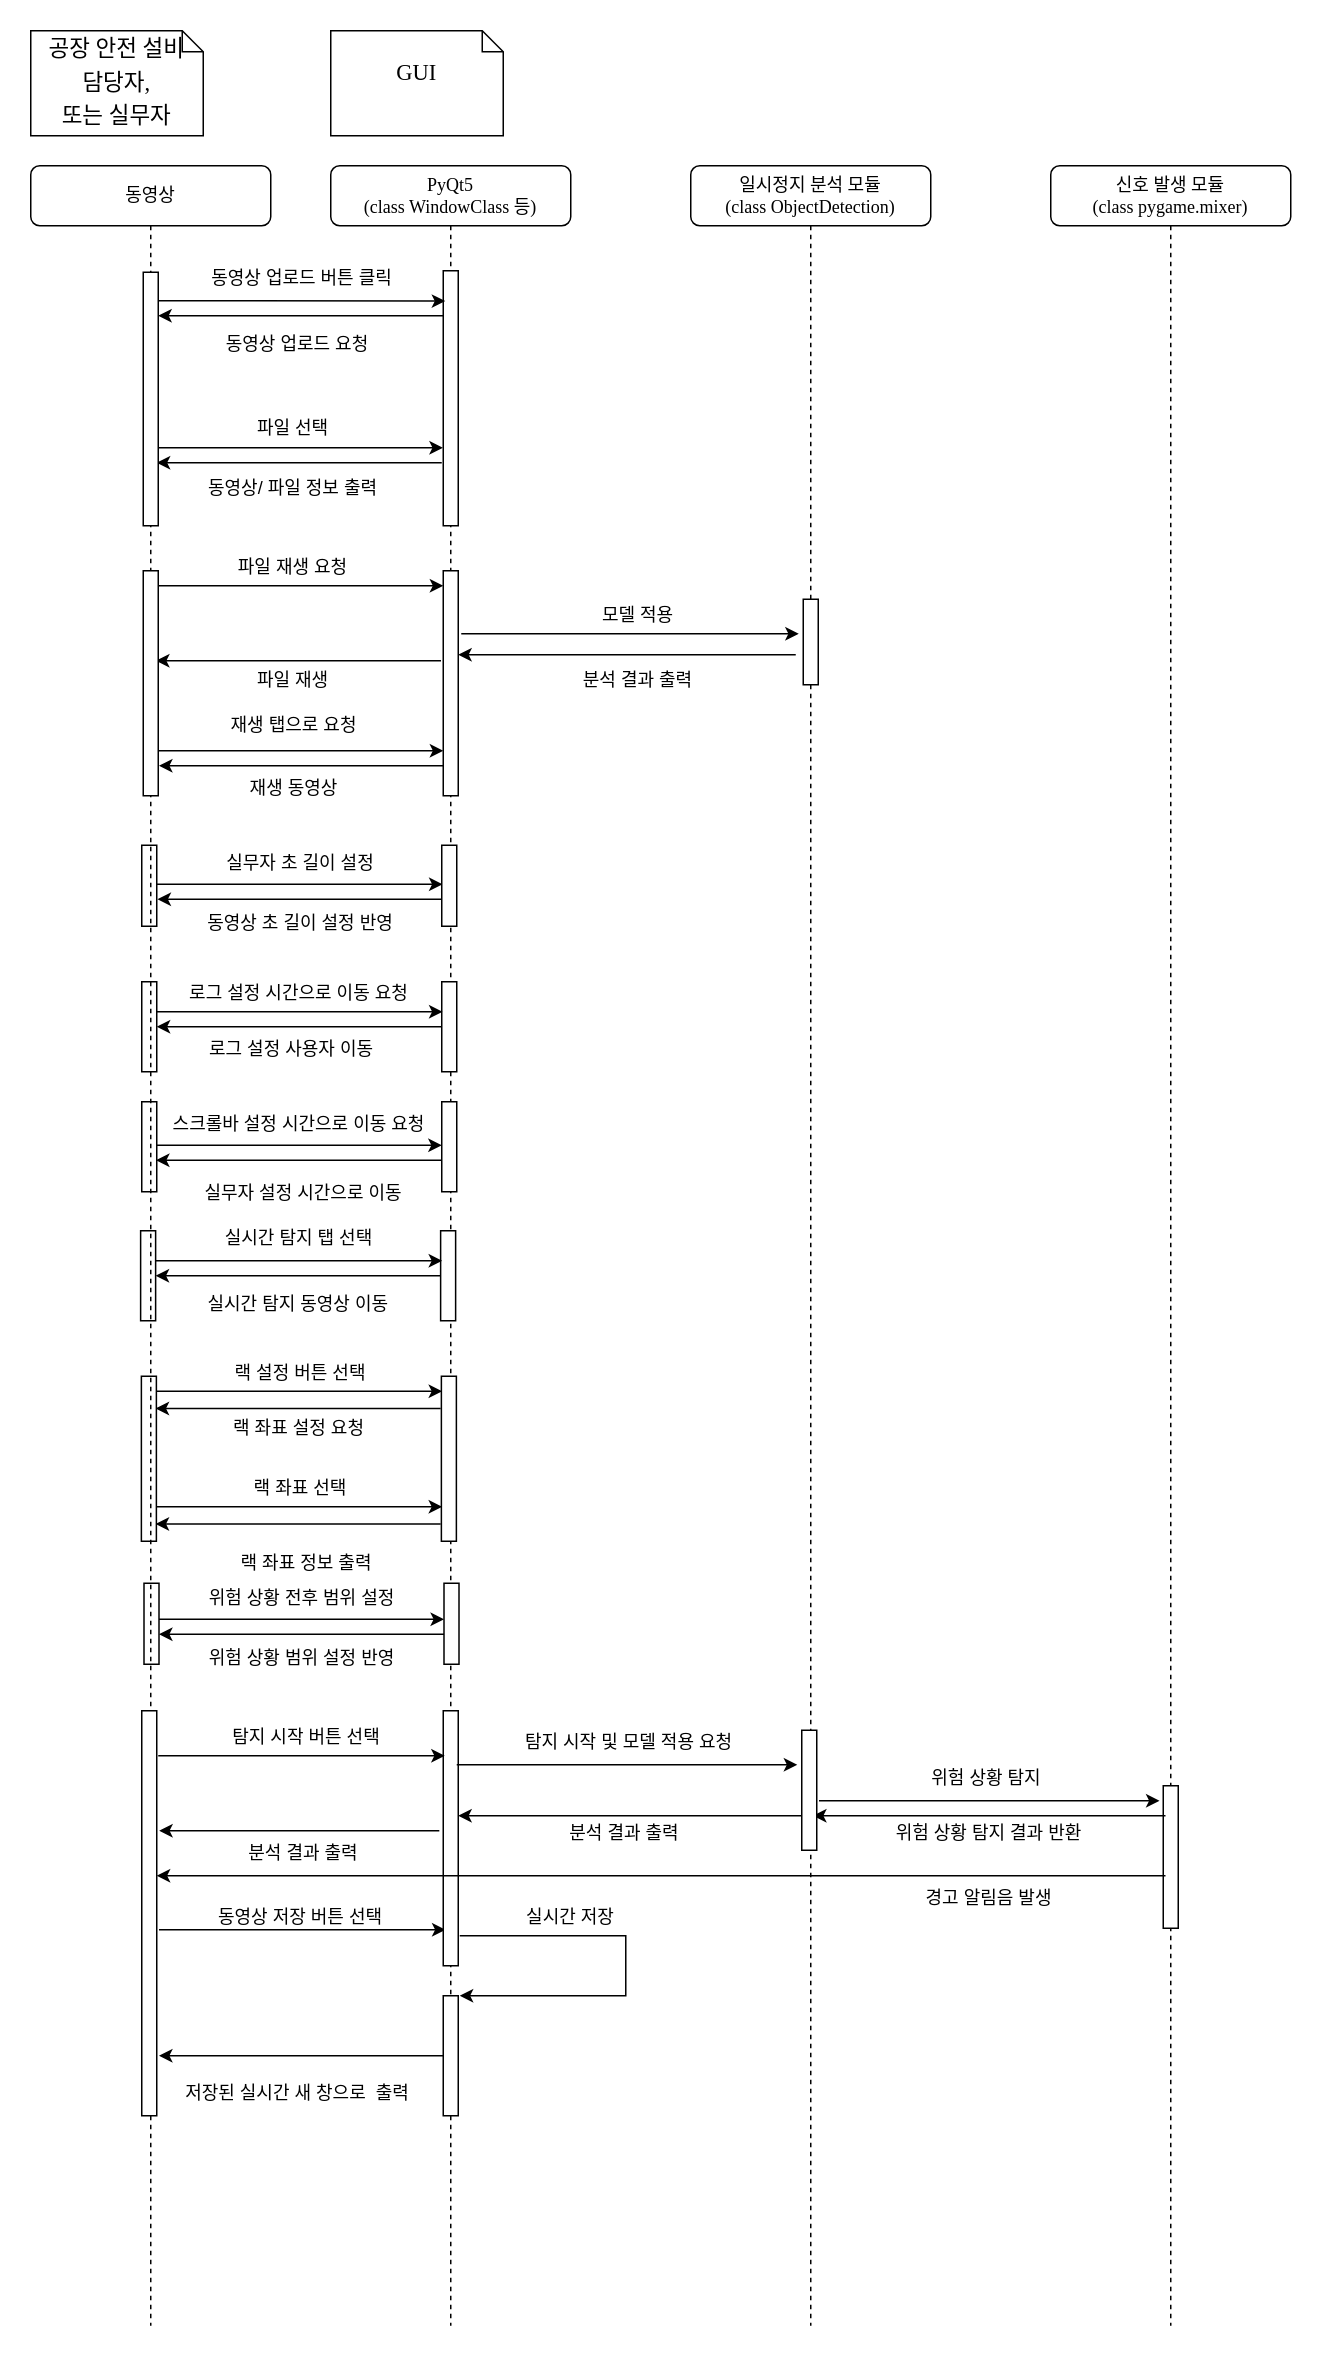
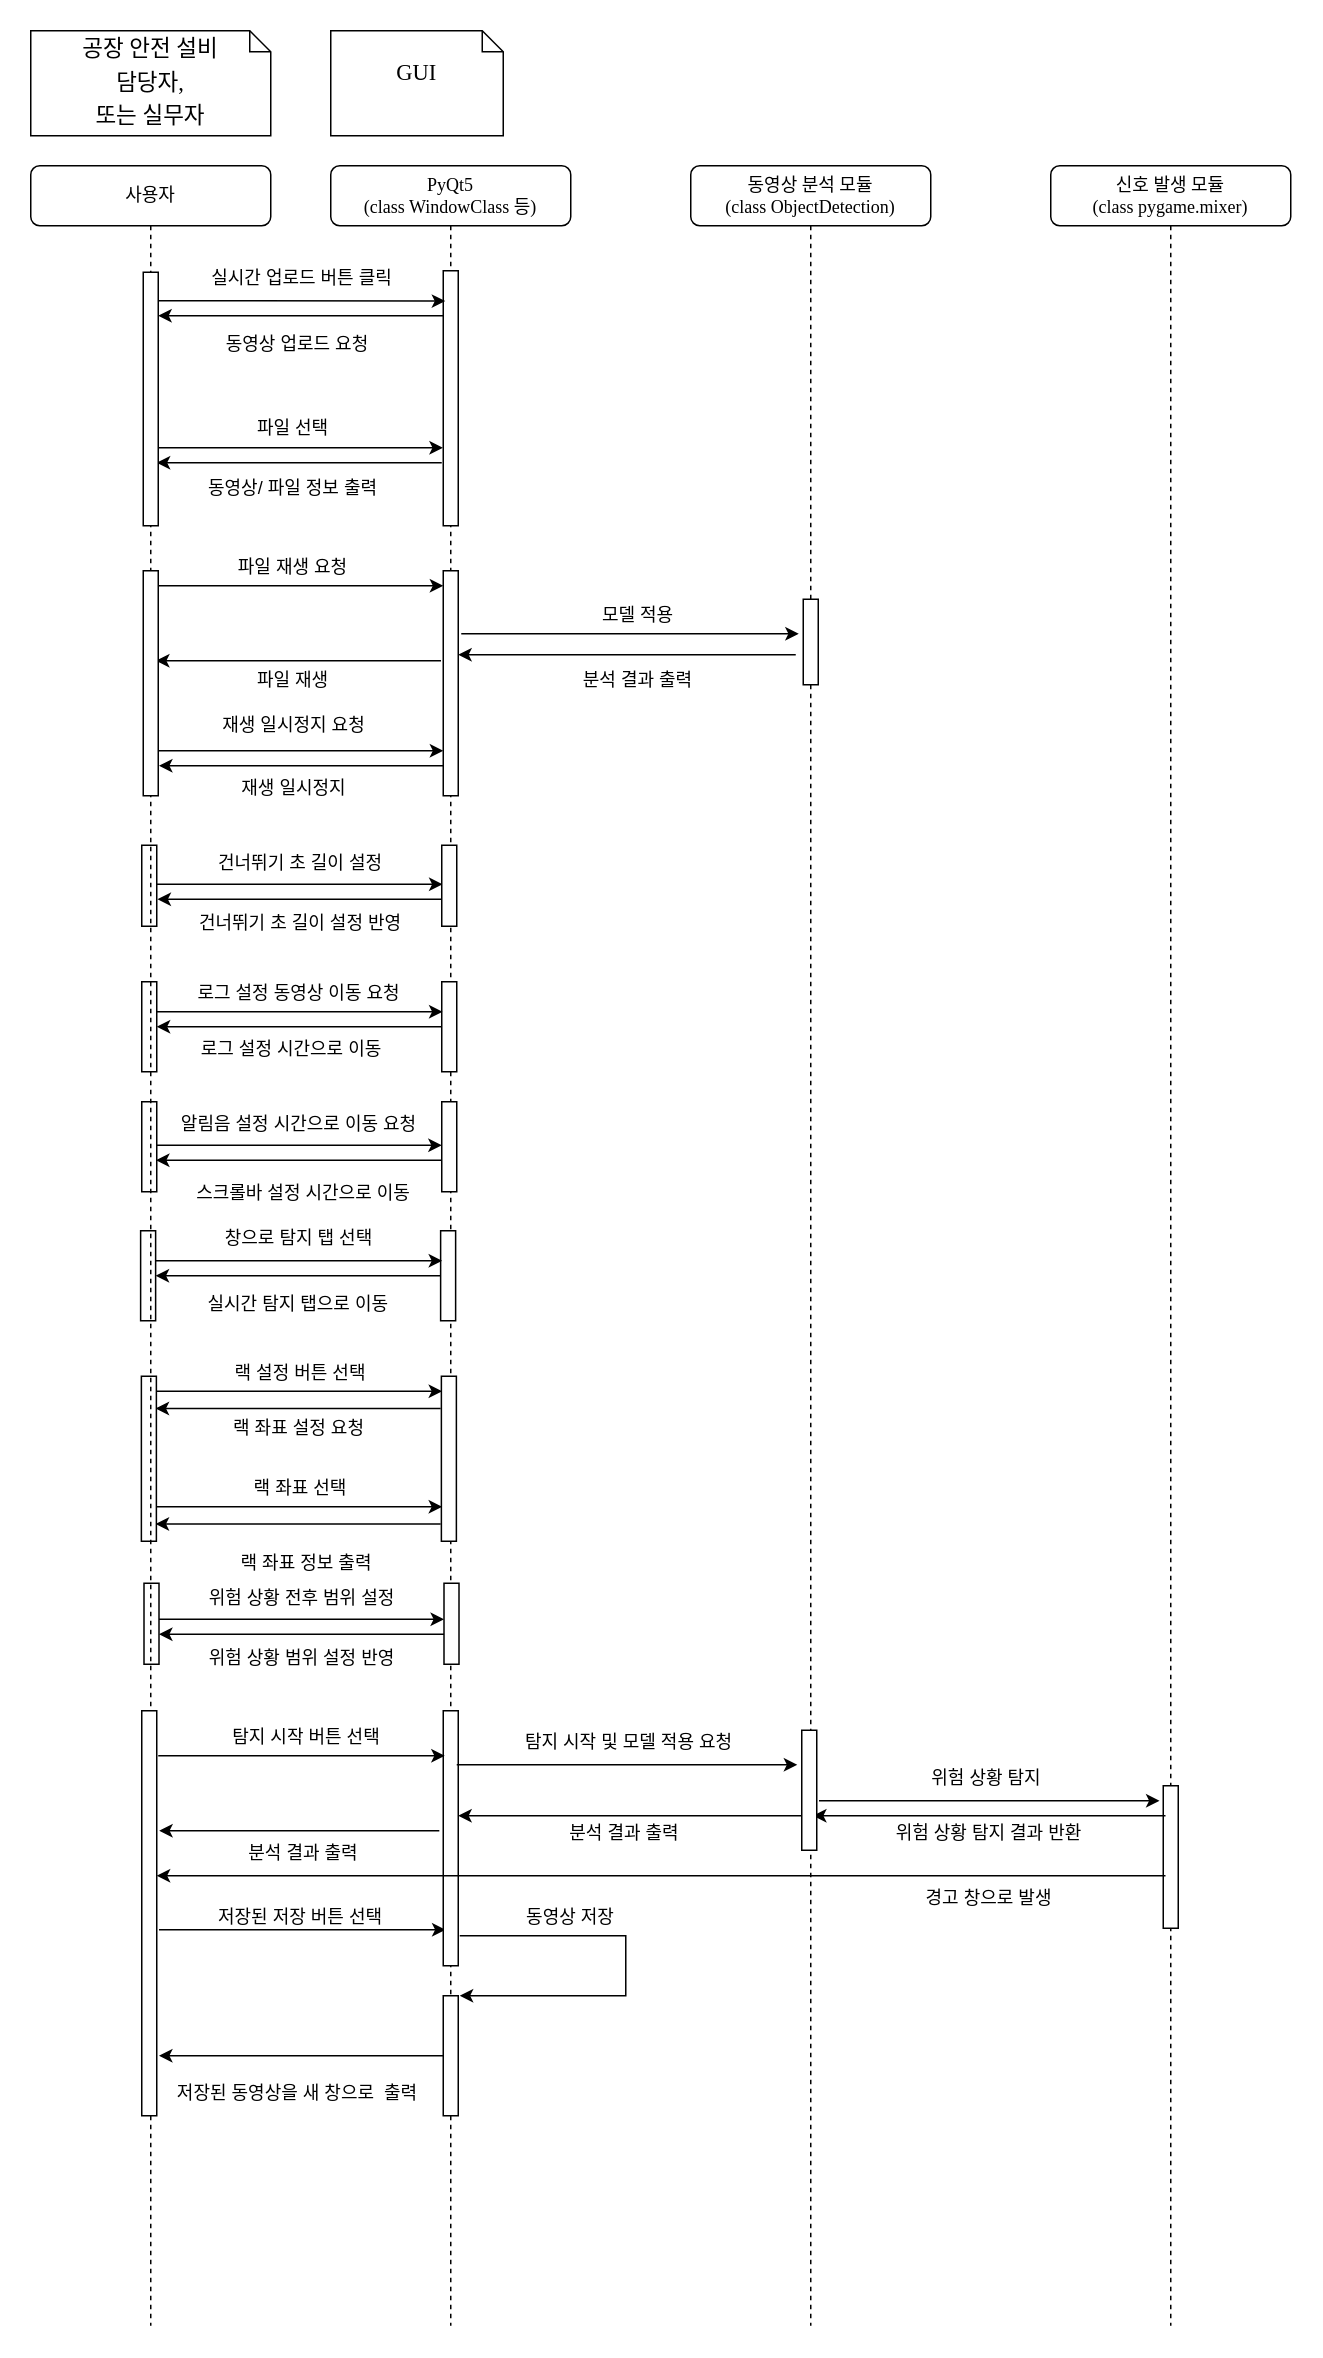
(117, 83) -> (151, 83)
(151, 196) -> (151, 196)
(811, 196) -> (811, 196)
(302, 278) -> (302, 278)
(292, 725) -> (292, 725)
(292, 788) -> (292, 788)
(301, 863) -> (301, 863)
(301, 923) -> (301, 923)
(299, 994) -> (299, 994)
(292, 1049) -> (292, 1049)
(299, 1124) -> (299, 1124)
(304, 1193) -> (304, 1193)
(299, 1238) -> (299, 1238)
(299, 1304) -> (299, 1304)
(989, 1898) -> (989, 1898)
(301, 1918) -> (301, 1918)
(571, 1918) -> (571, 1918)
(298, 2093) -> (298, 2093)
